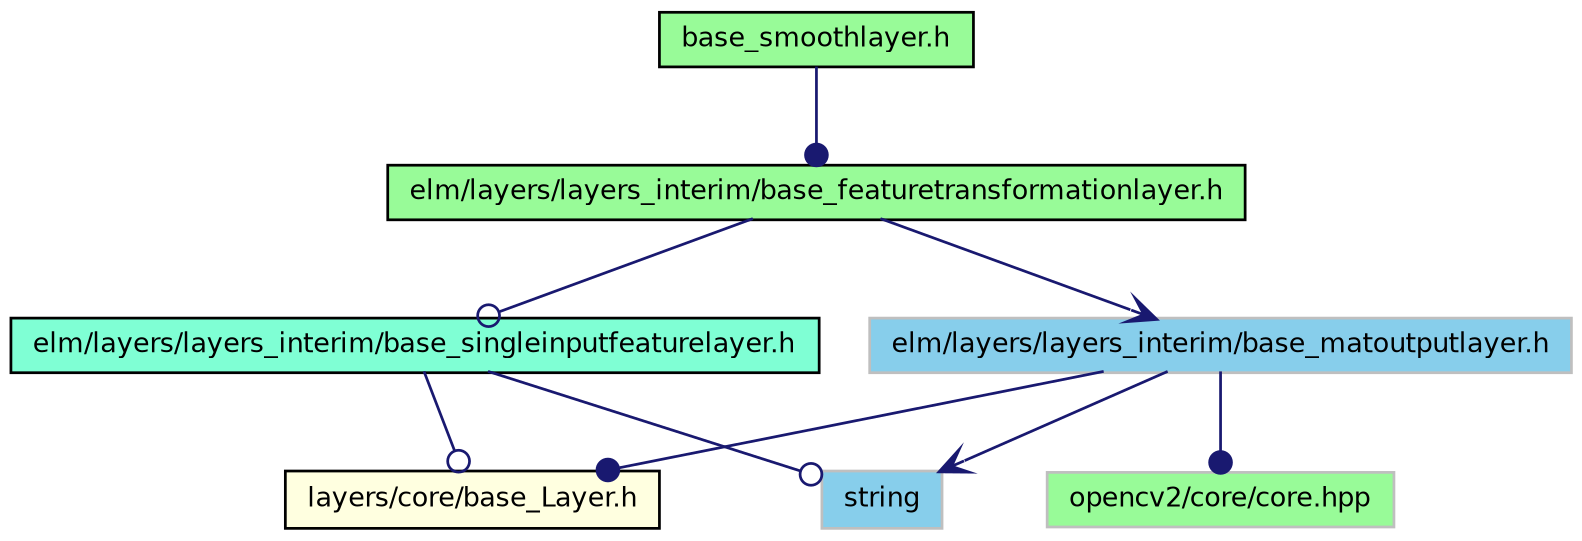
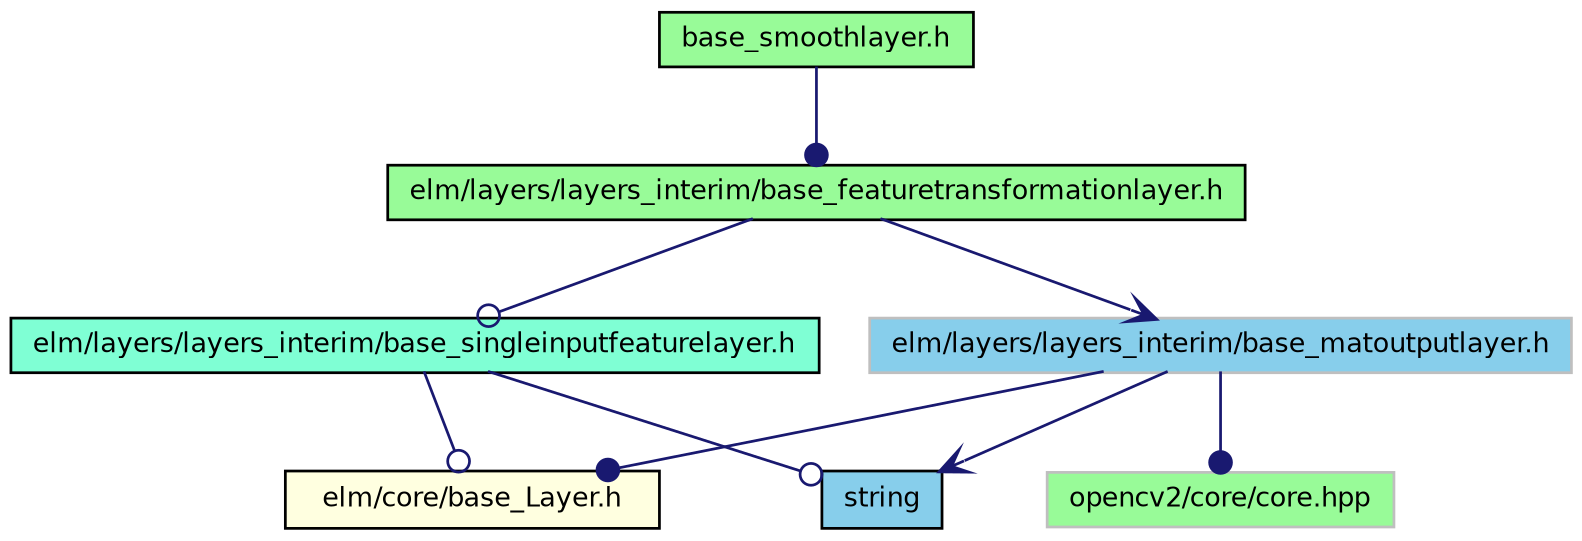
(472, 500) -> (472, 500)
(882, 500) -> (882, 500)
